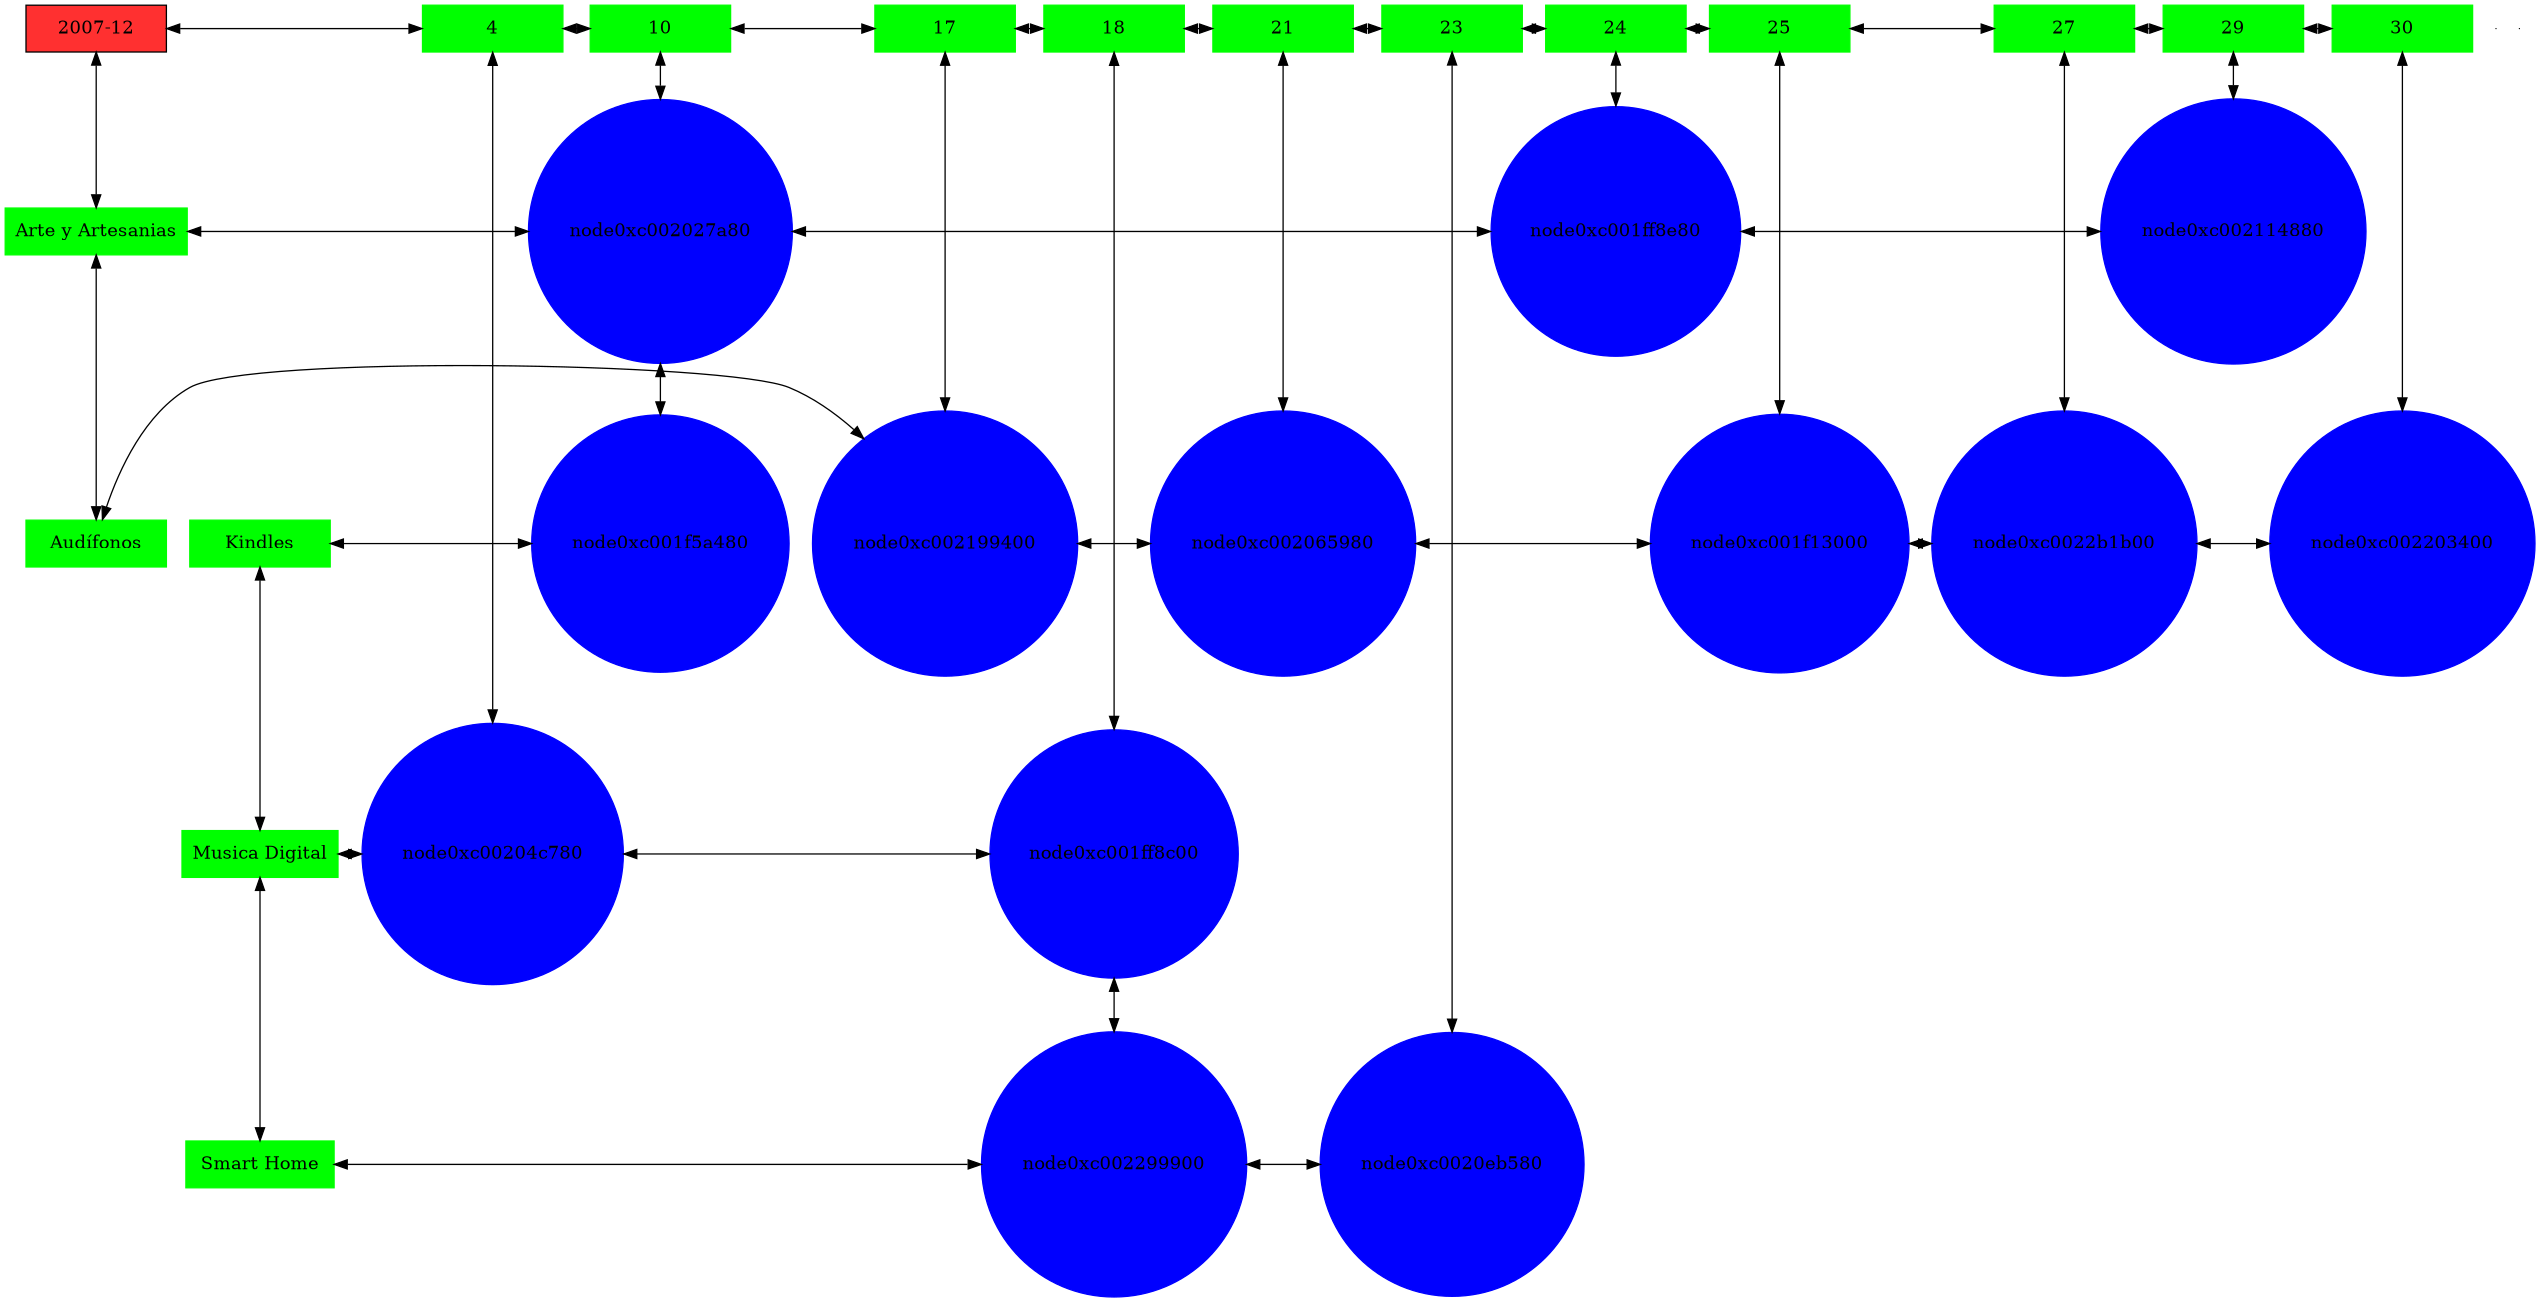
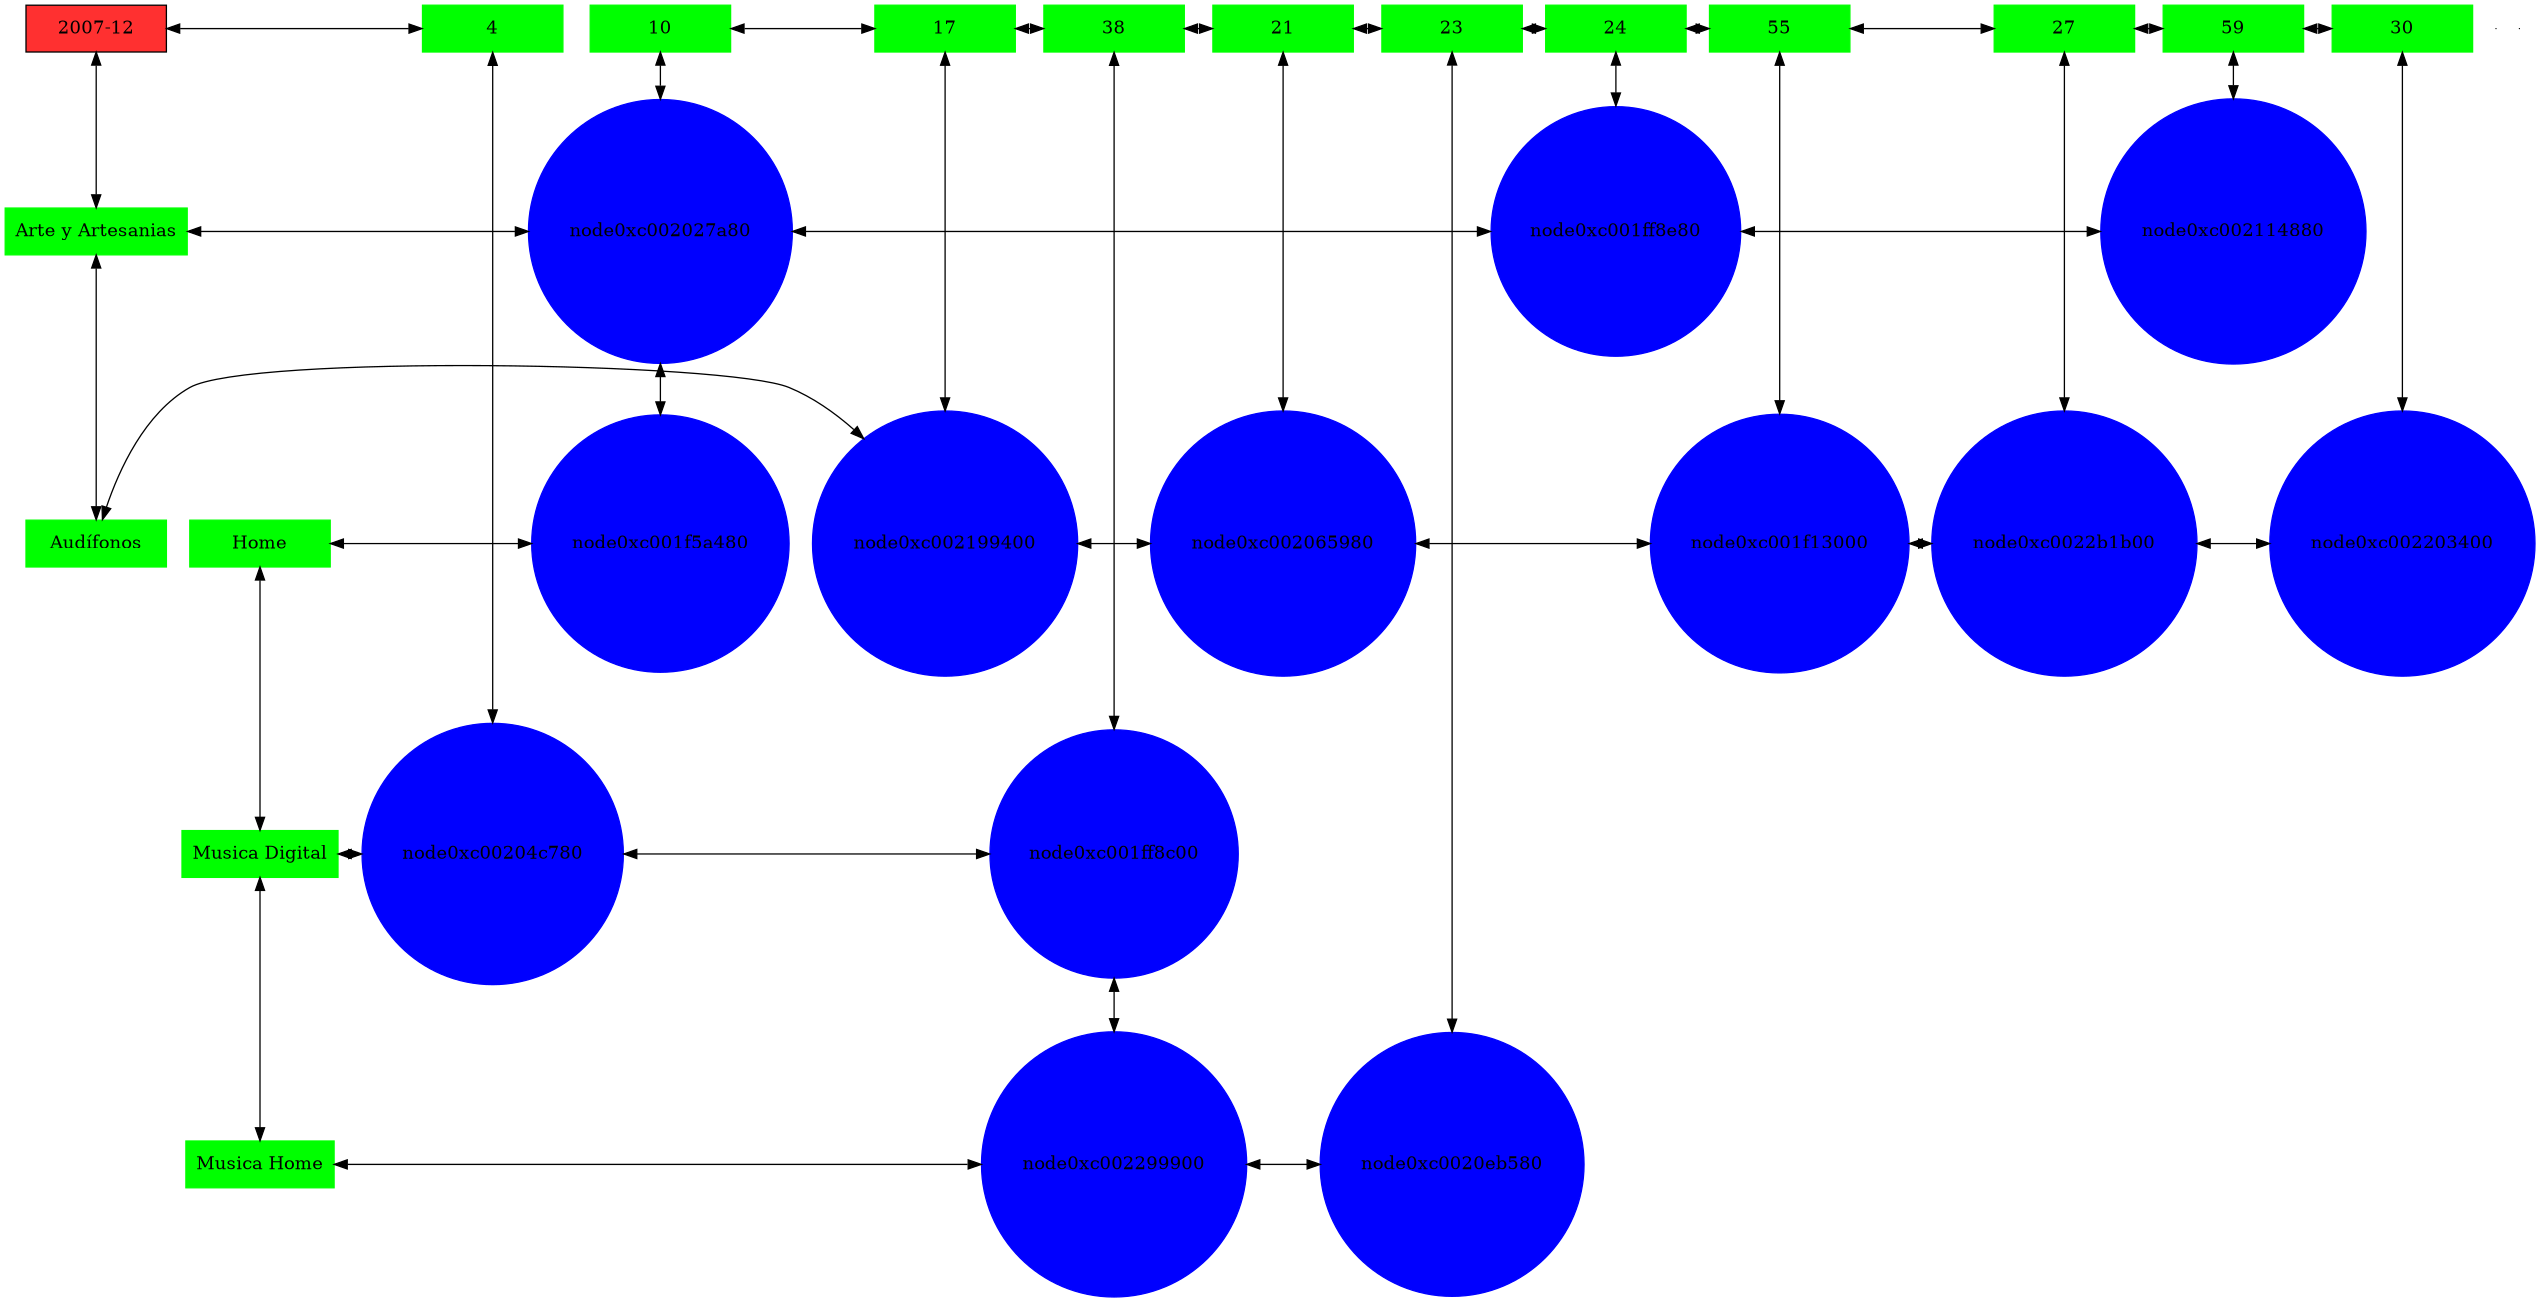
(577, 29) -> none
(1114, 29) -> (1114, 29)
(1780, 29) -> (1780, 29)
(2233, 29) -> (2233, 29)
(260, 544) -> (260, 544)
(260, 1164) -> (260, 1164)
